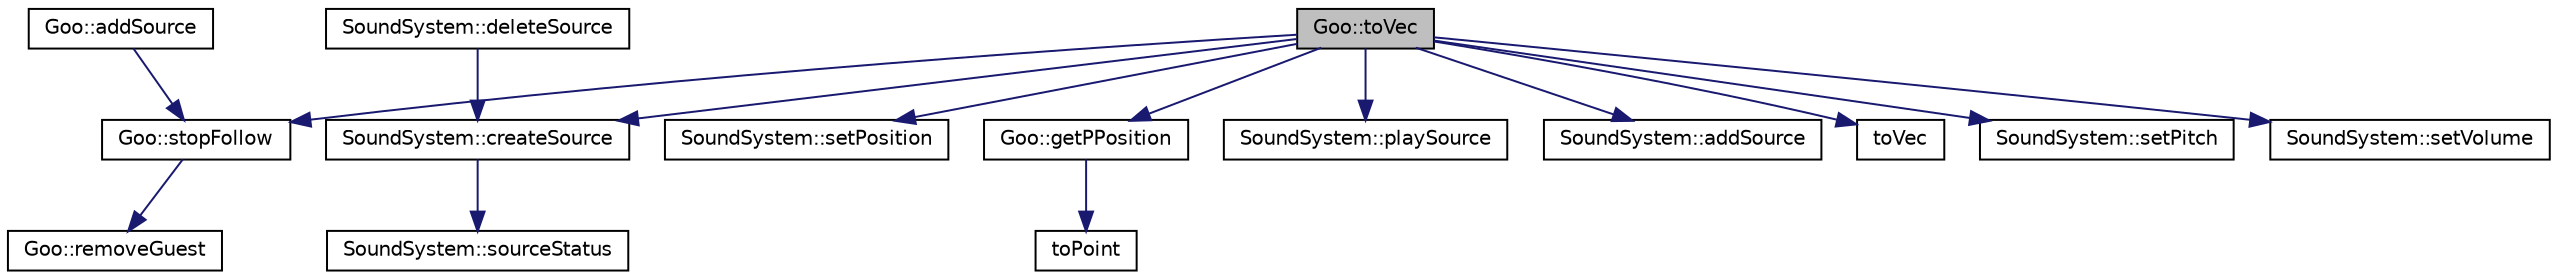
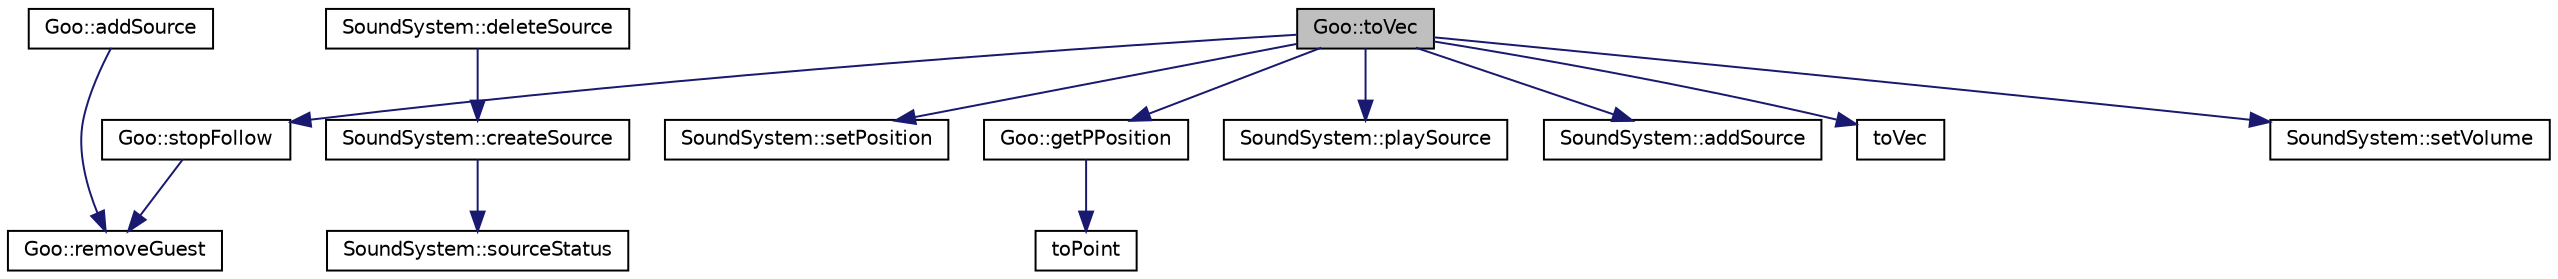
(153, 76) -> (82, 129)
(967, 79) -> none
(2107, 140) -> none
